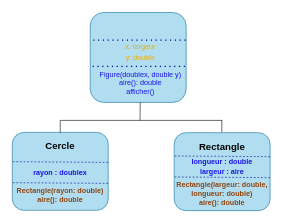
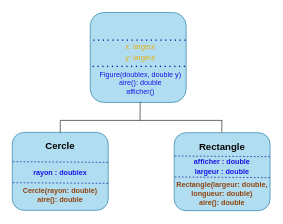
(141, 57) -> (141, 57)
(222, 162) -> (222, 162)
(222, 172) -> (222, 172)
(60, 195) -> (60, 195)
